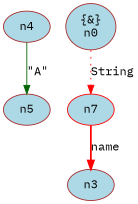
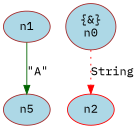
(27, 27) -> (27, 27)
(91, 110) -> (91, 110)
(91, 185) -> none
